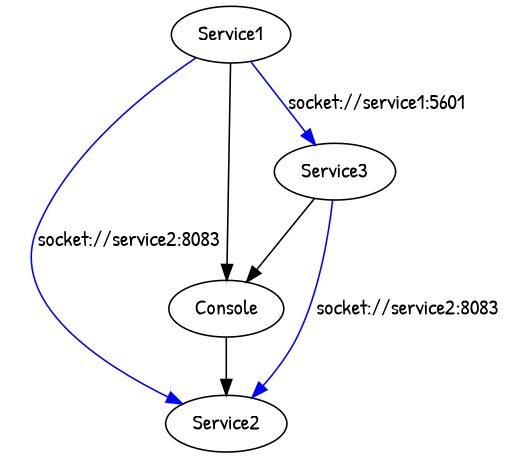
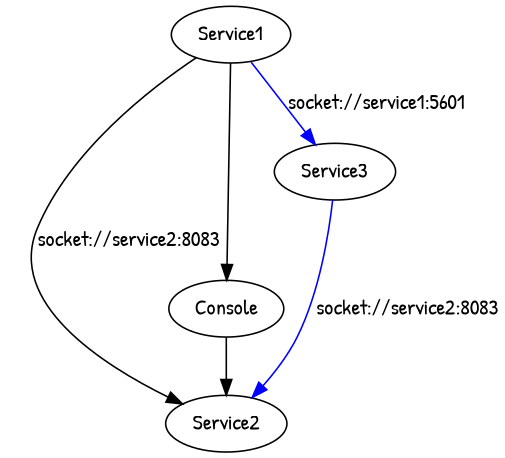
(38, 227) -> (38, 227)
(286, 234) -> none
